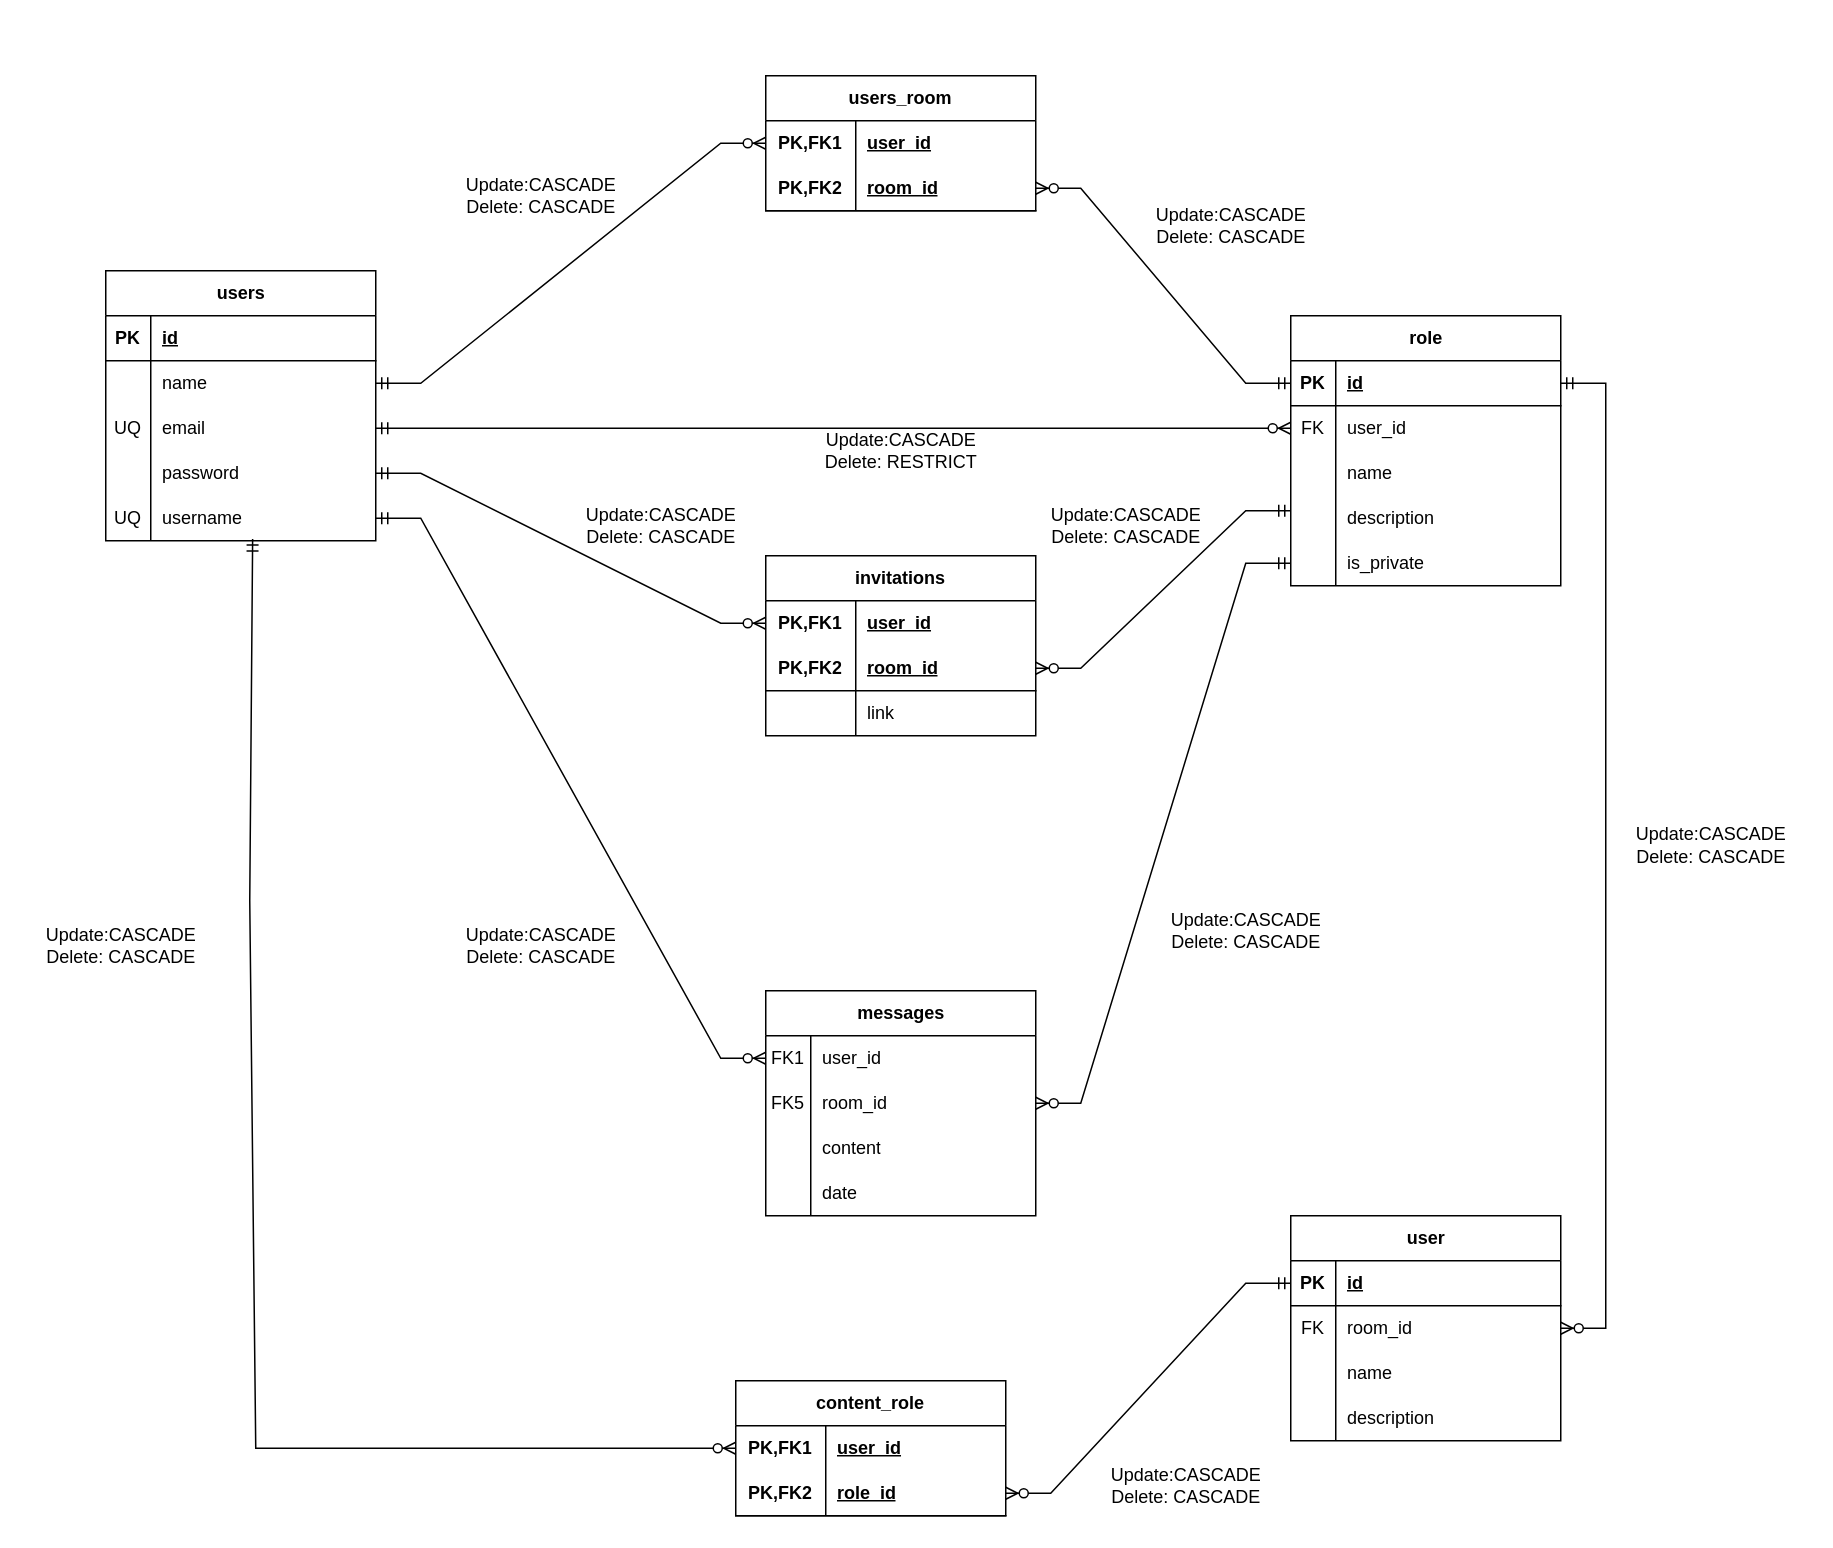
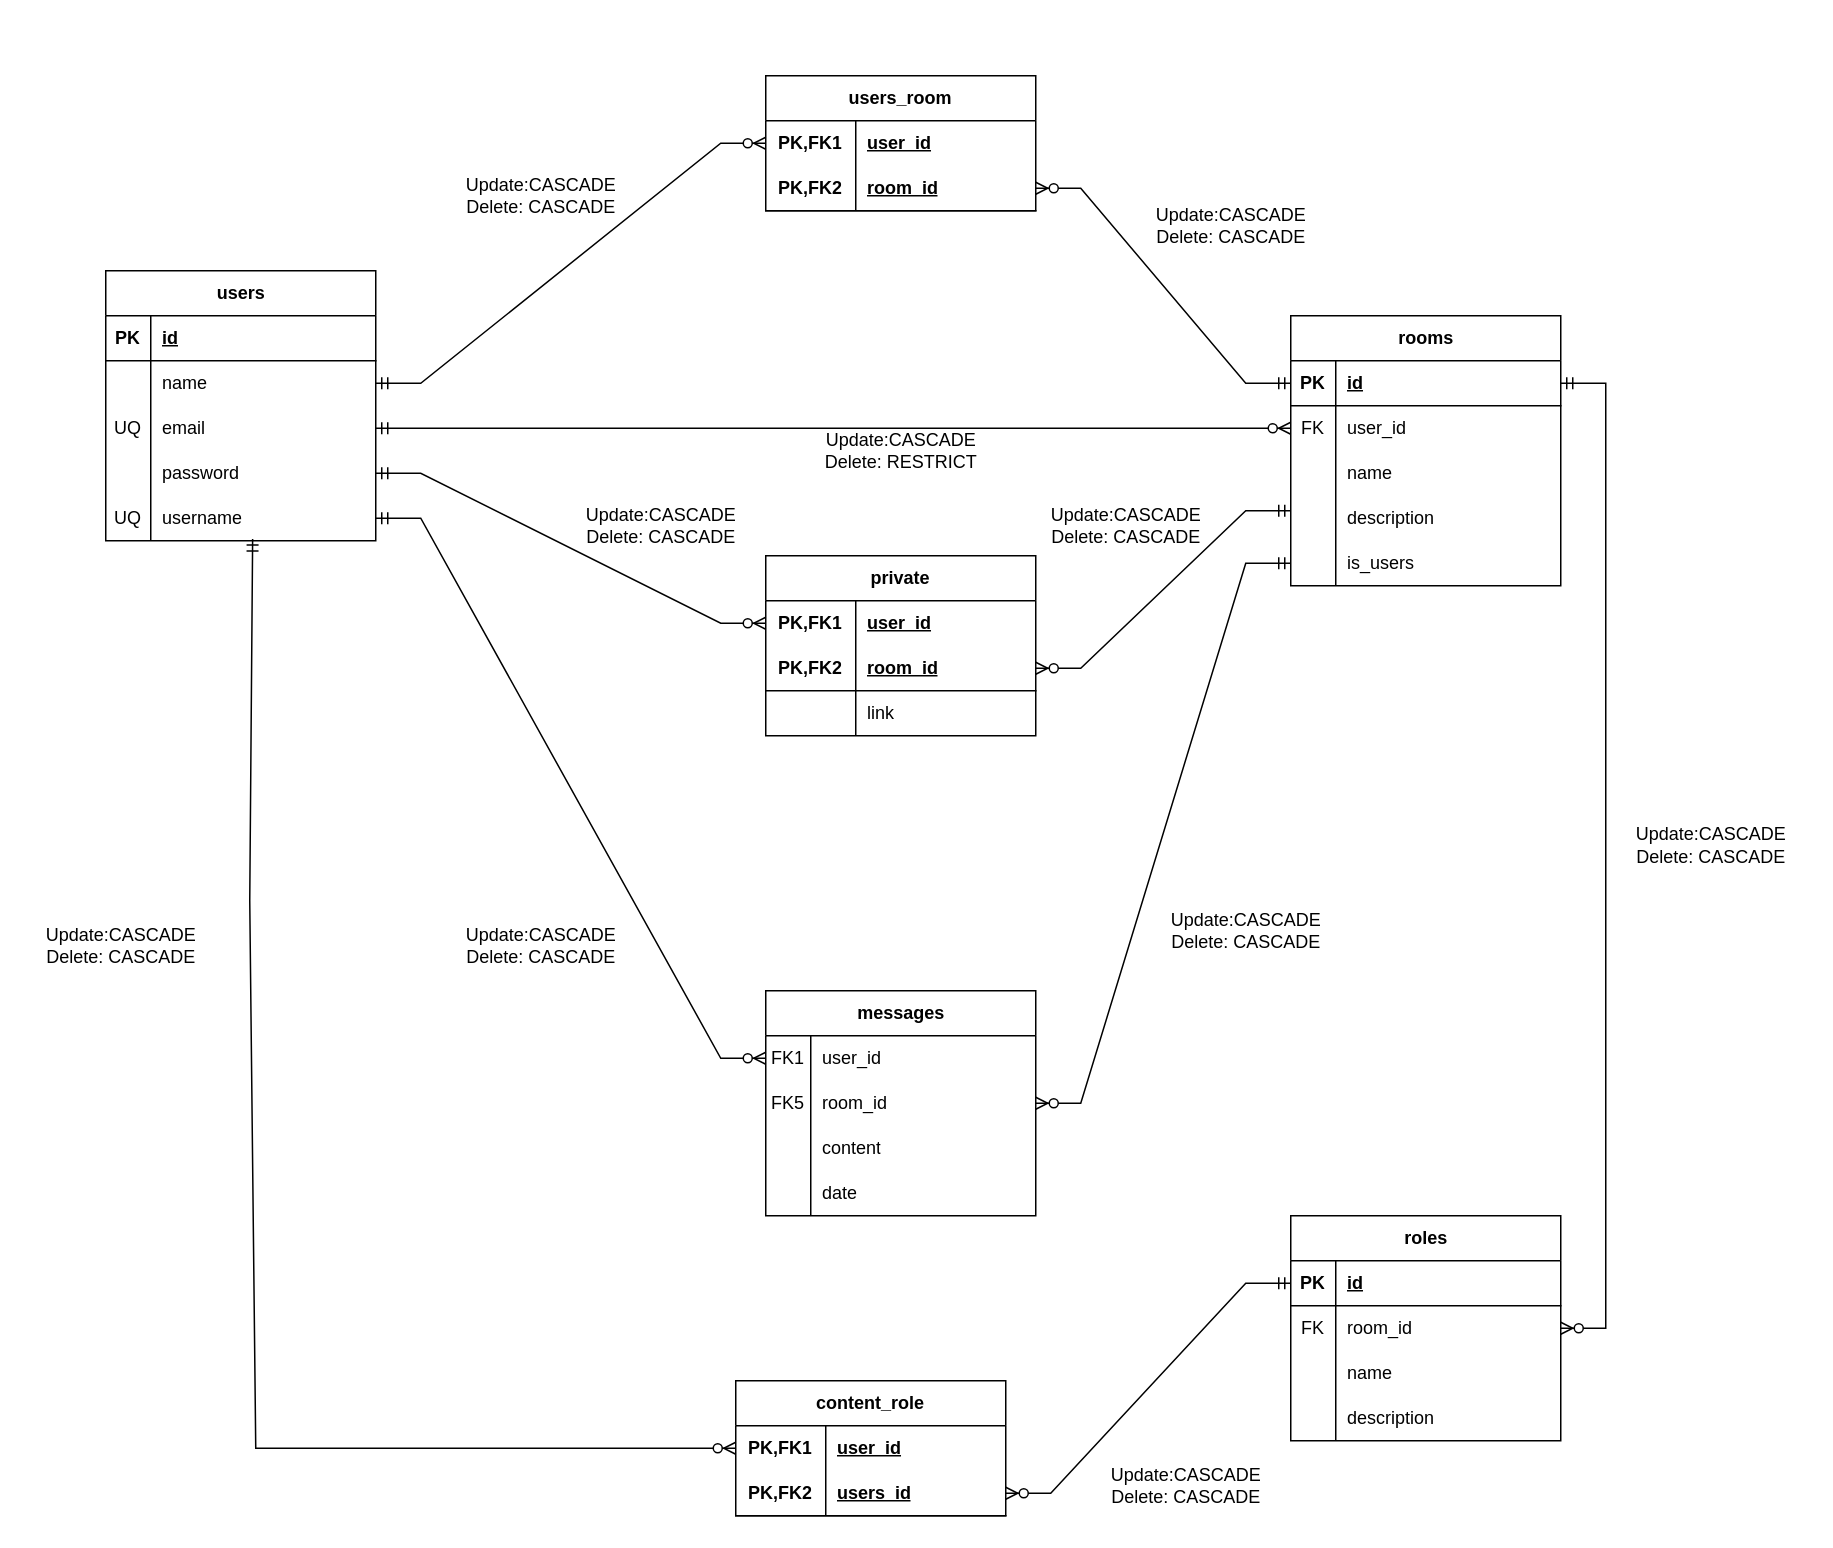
(1427, 338) -> (1427, 338)
(1393, 563) -> (1386, 563)
(901, 578) -> (901, 578)
(1427, 1238) -> (1427, 1238)
(868, 1493) -> (876, 1493)
